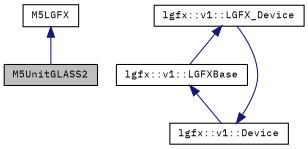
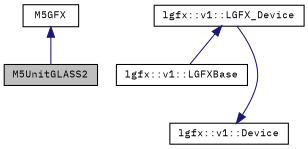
(51, 16) -> (51, 16)
(209, 109) -> none
